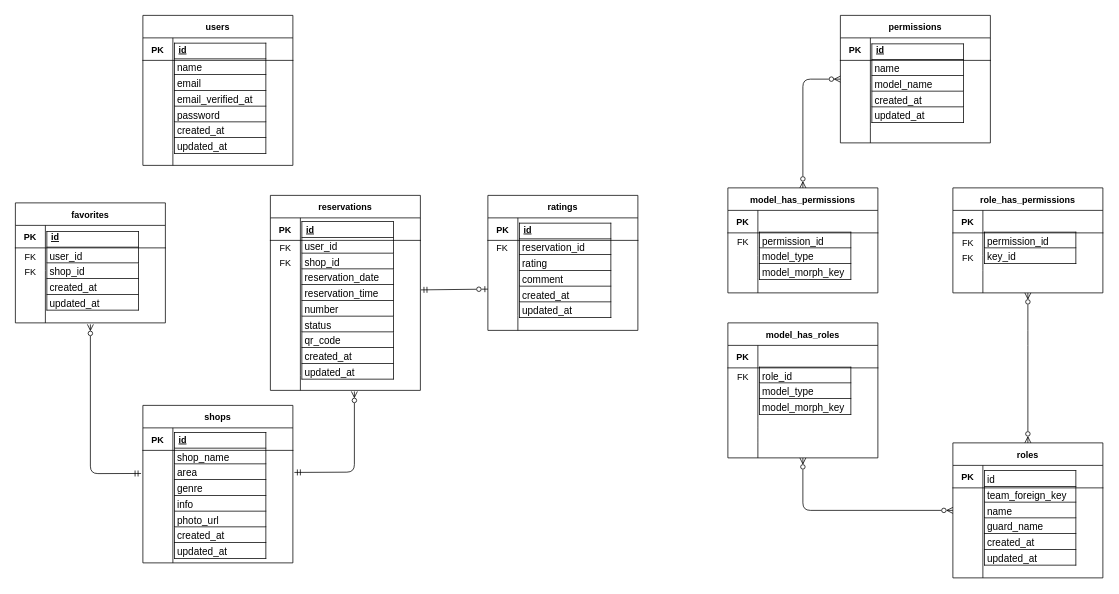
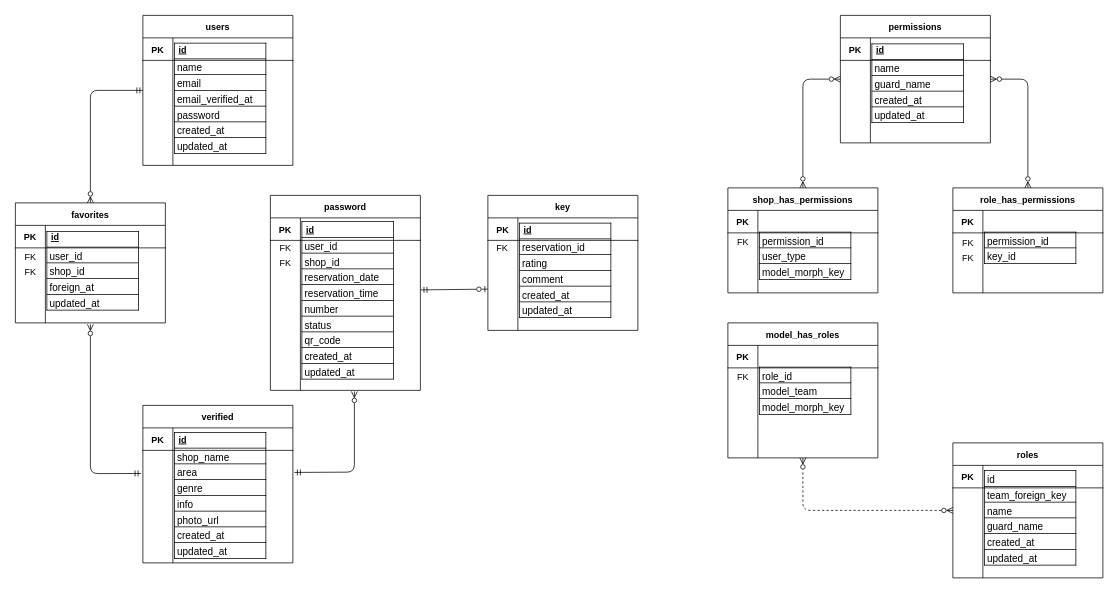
(897, 83) -> (897, 83)
none -> (1028, 117)
none -> (90, 118)
(803, 200) -> (803, 200)
(345, 207) -> (345, 207)
(563, 207) -> (563, 207)
(796, 255) -> (796, 255)
(72, 270) -> (72, 270)
(1028, 371) -> none
(796, 390) -> (796, 390)
(218, 417) -> (218, 417)
(854, 510) -> (854, 510)
